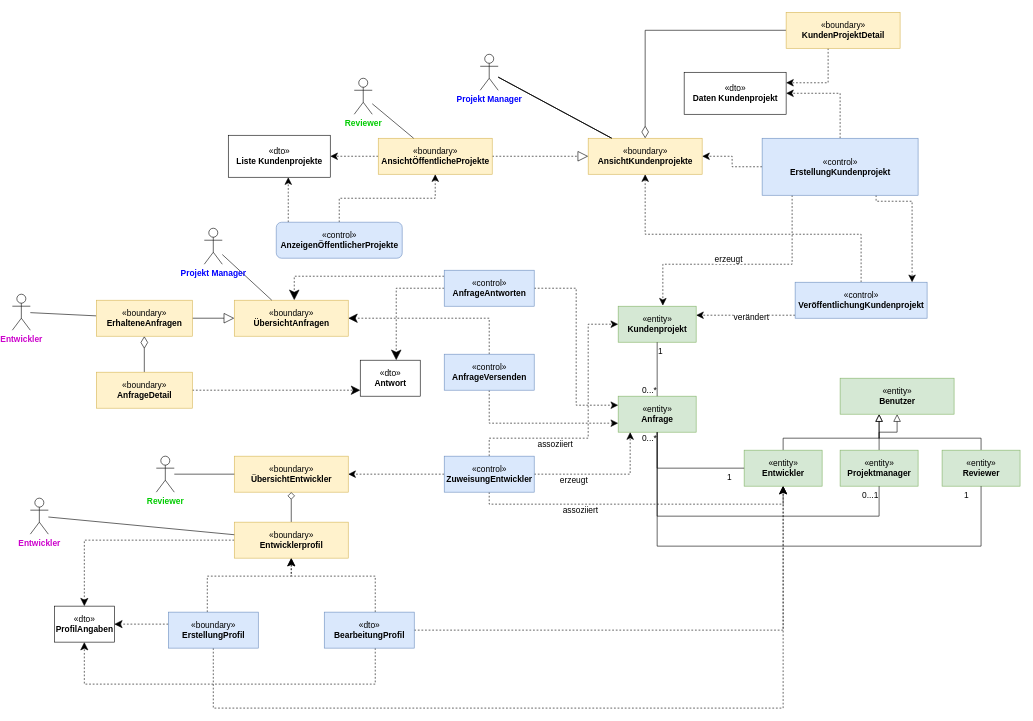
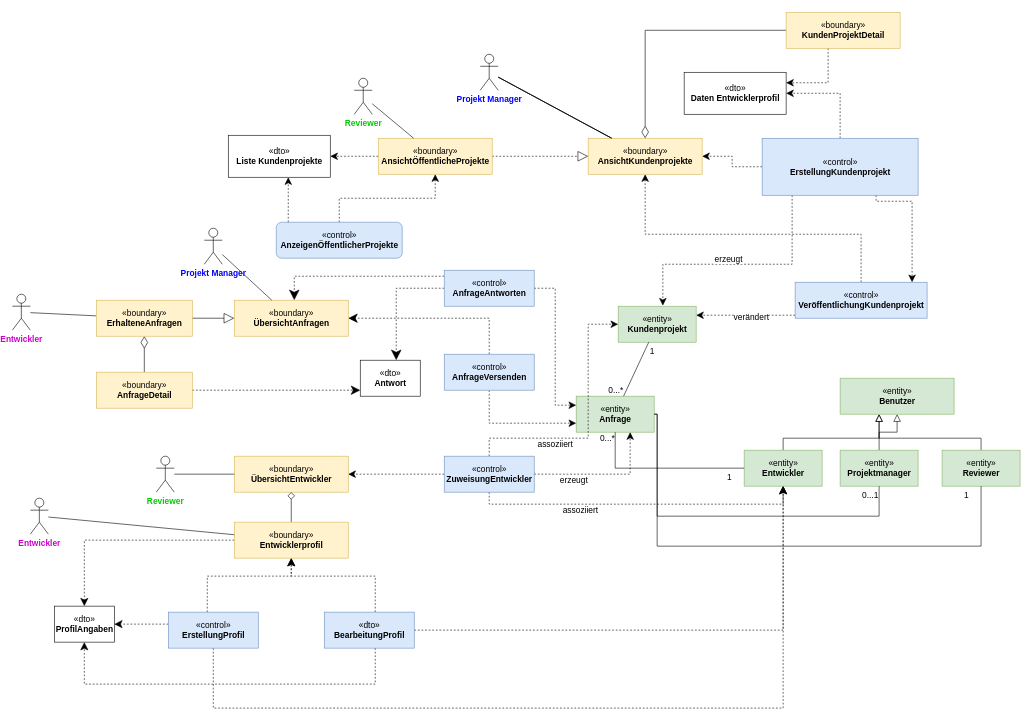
(736, 93) -> (736, 93)
(657, 414) -> (615, 414)
(214, 630) -> (214, 630)
